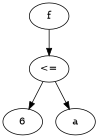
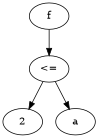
(23, 122) -> (23, 122)
